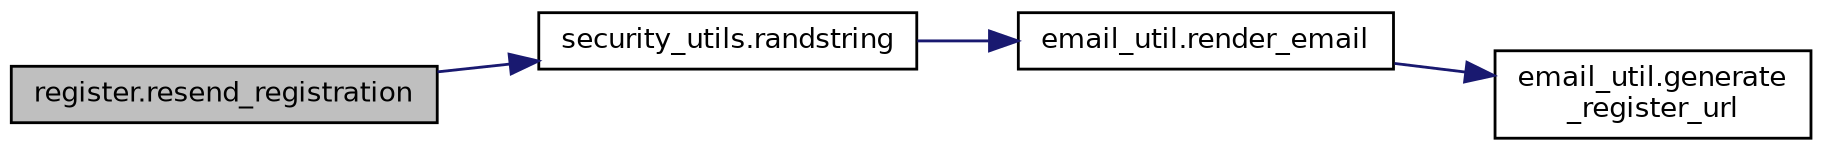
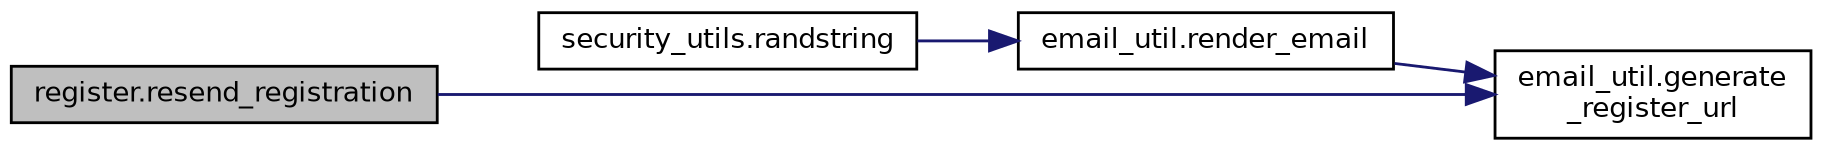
(473, 68) -> (952, 94)
